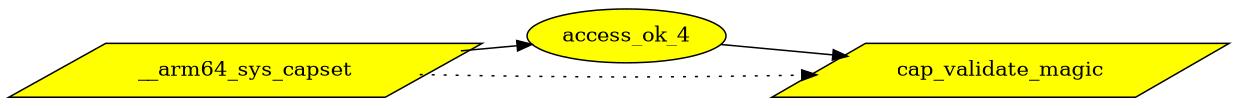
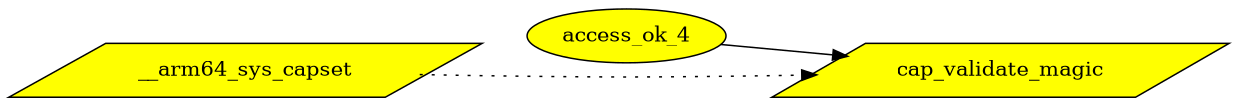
(489, 48) -> none
